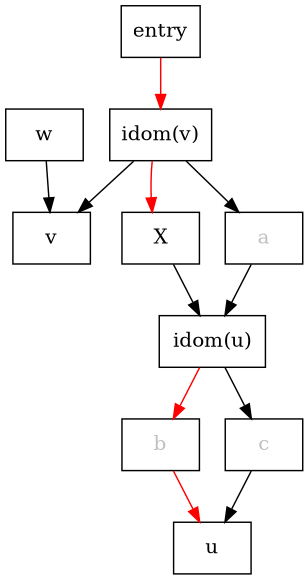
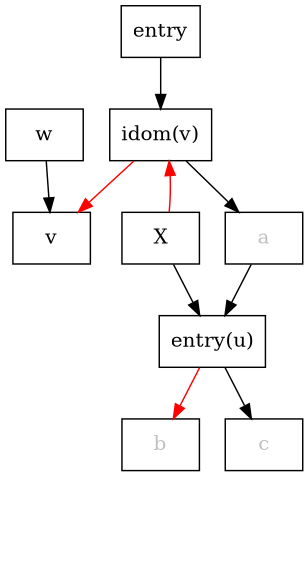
(161, 76) -> (161, 76)
(151, 179) -> (170, 194)
(111, 182) -> (111, 182)
(212, 341) -> (212, 341)
(212, 548) -> none
